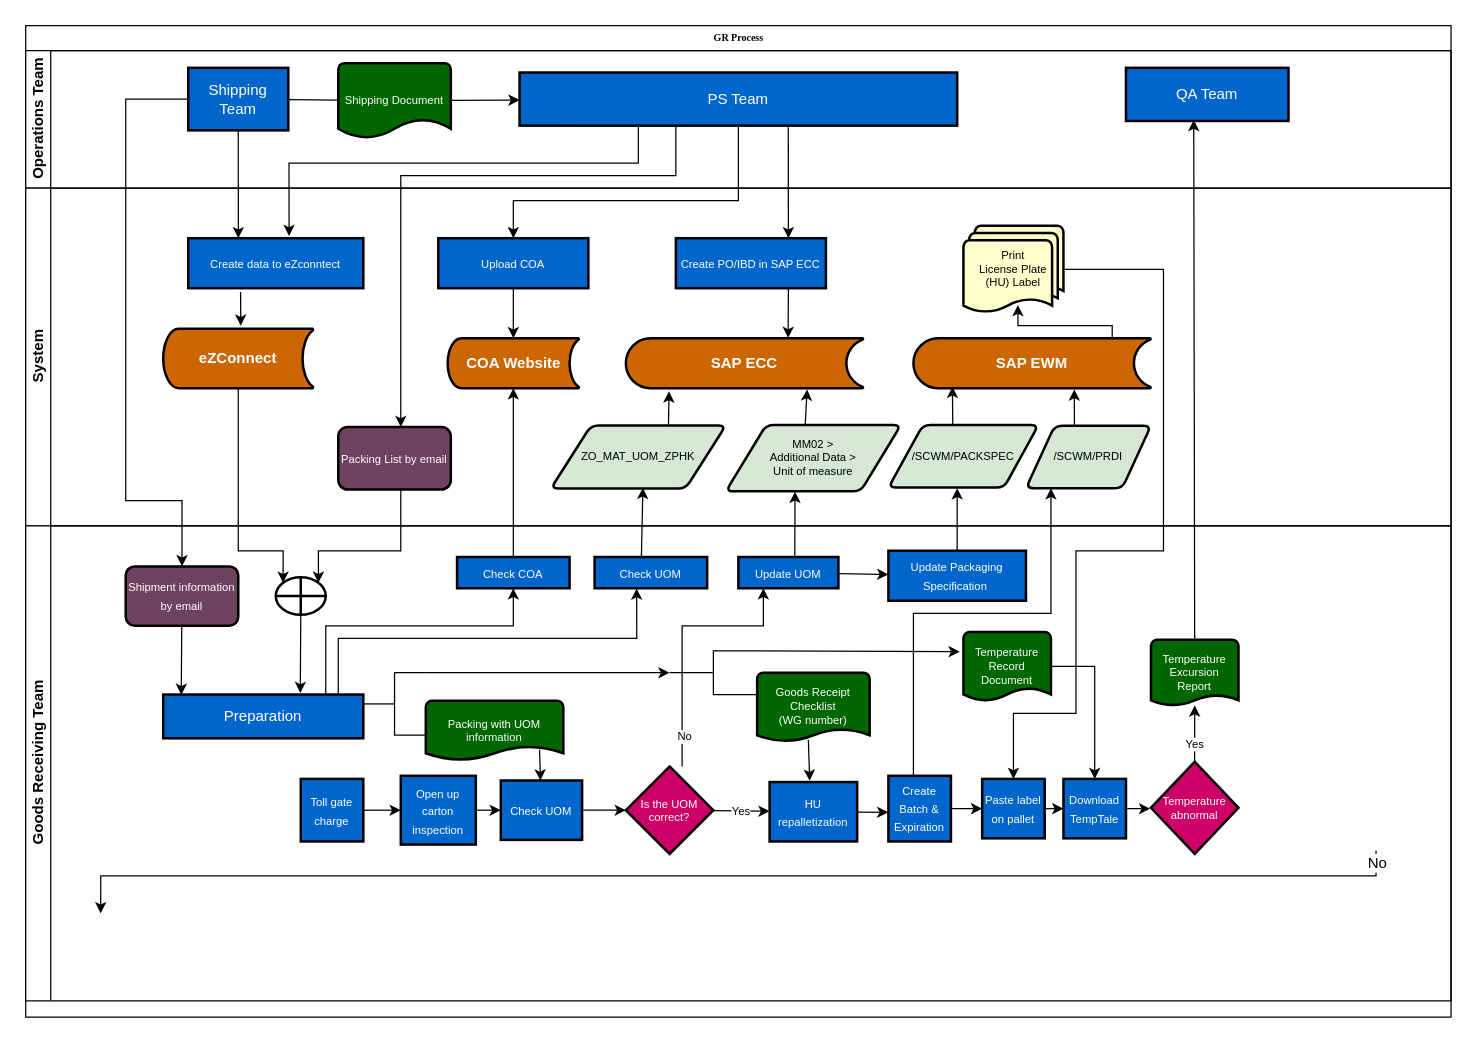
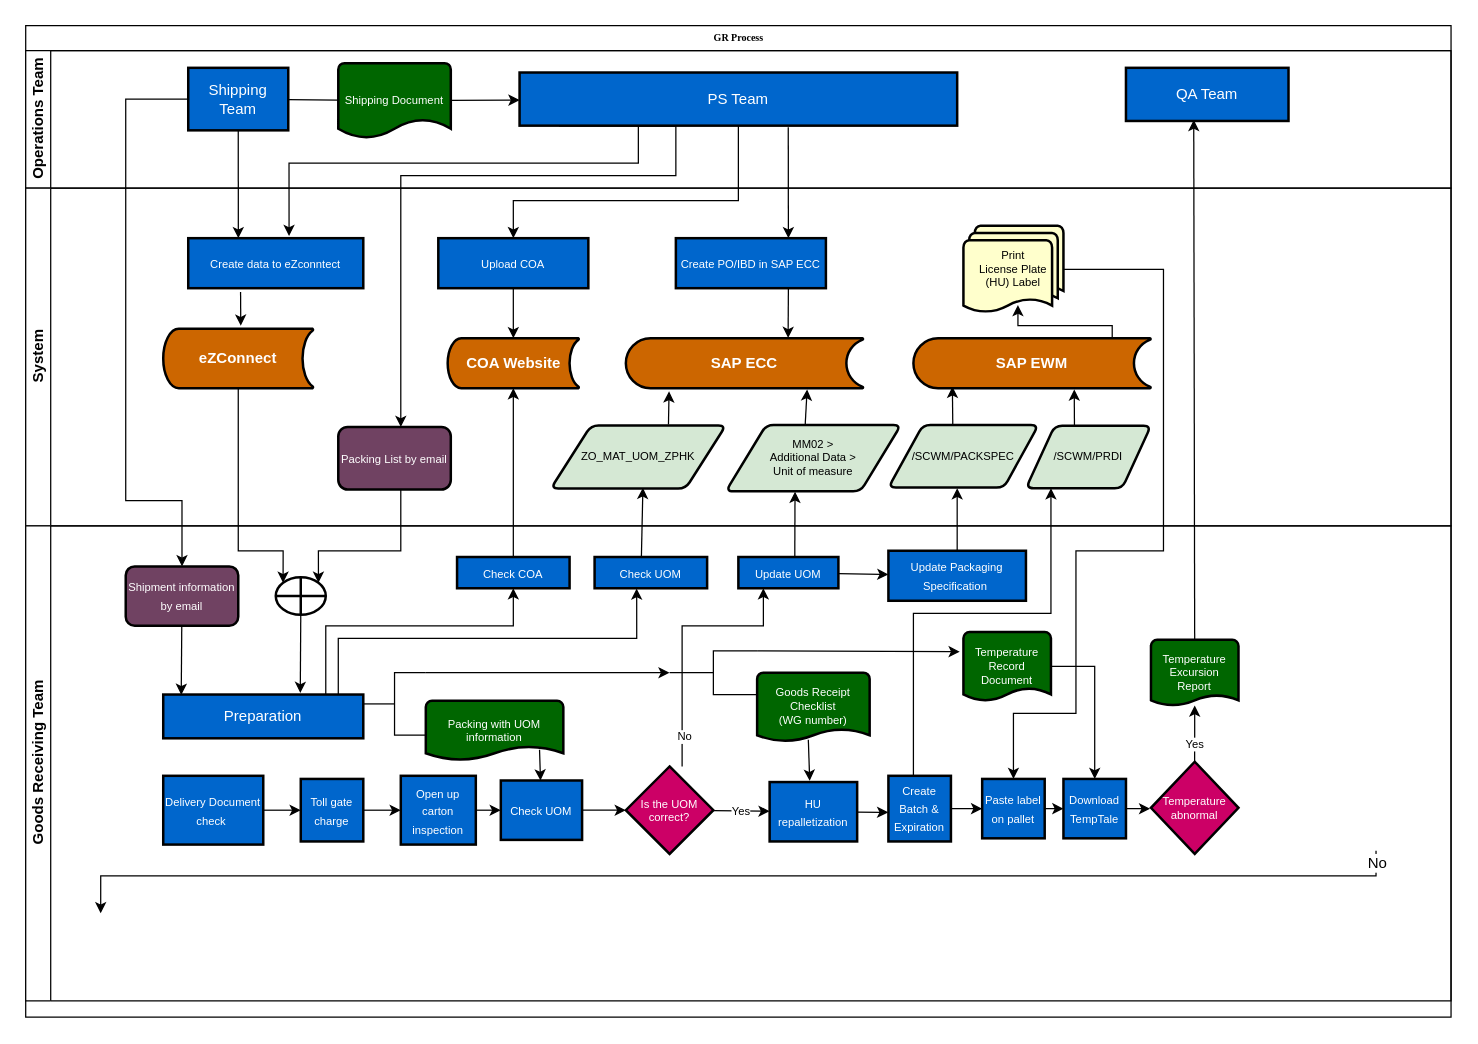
none -> (213, 810)
none -> (277, 810)
